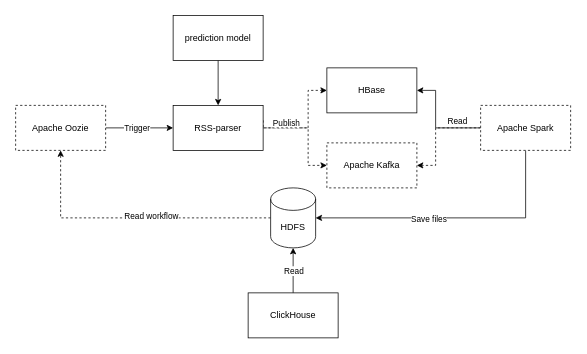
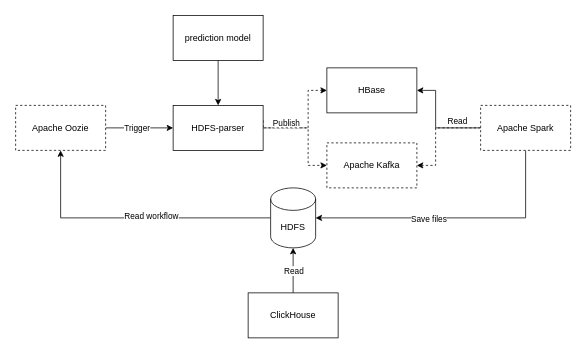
(218, 128) -> (218, 128)
(62, 218) -> (62, 218)
